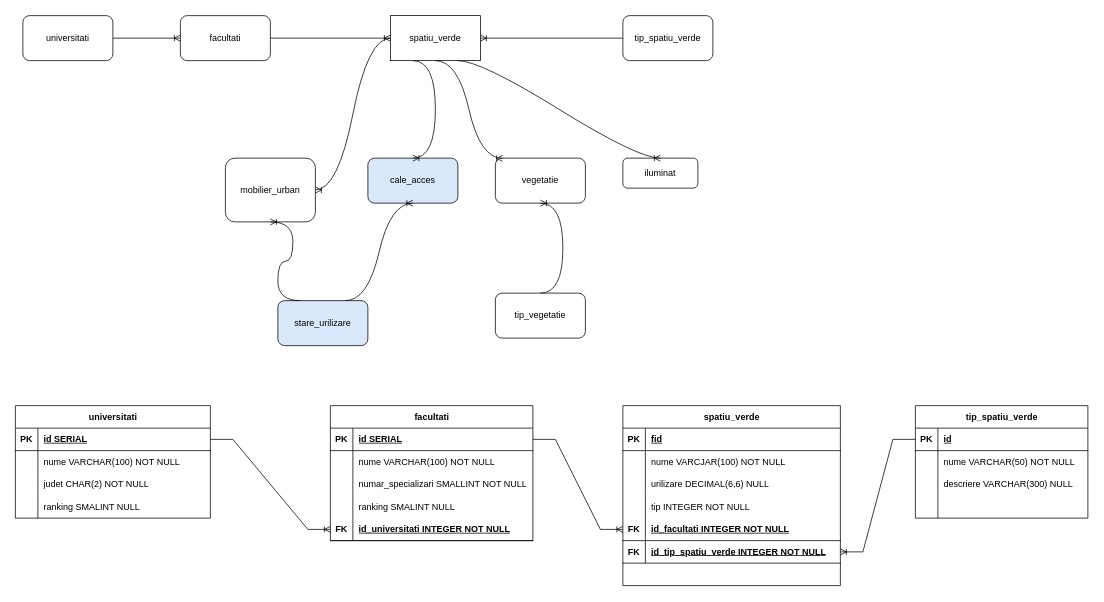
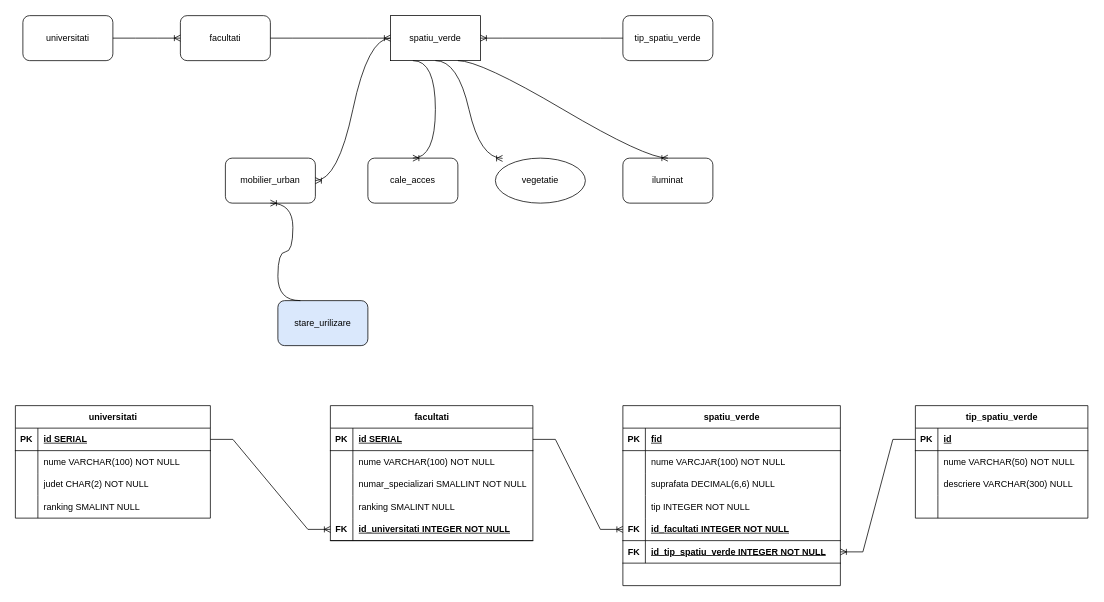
(660, 173) -> (668, 180)
(413, 180) -> (413, 180)
(540, 180) -> (540, 180)
(270, 190) -> (270, 180)
(563, 248) -> none
(379, 251) -> none
(540, 315) -> none
(712, 484) -> (716, 484)
